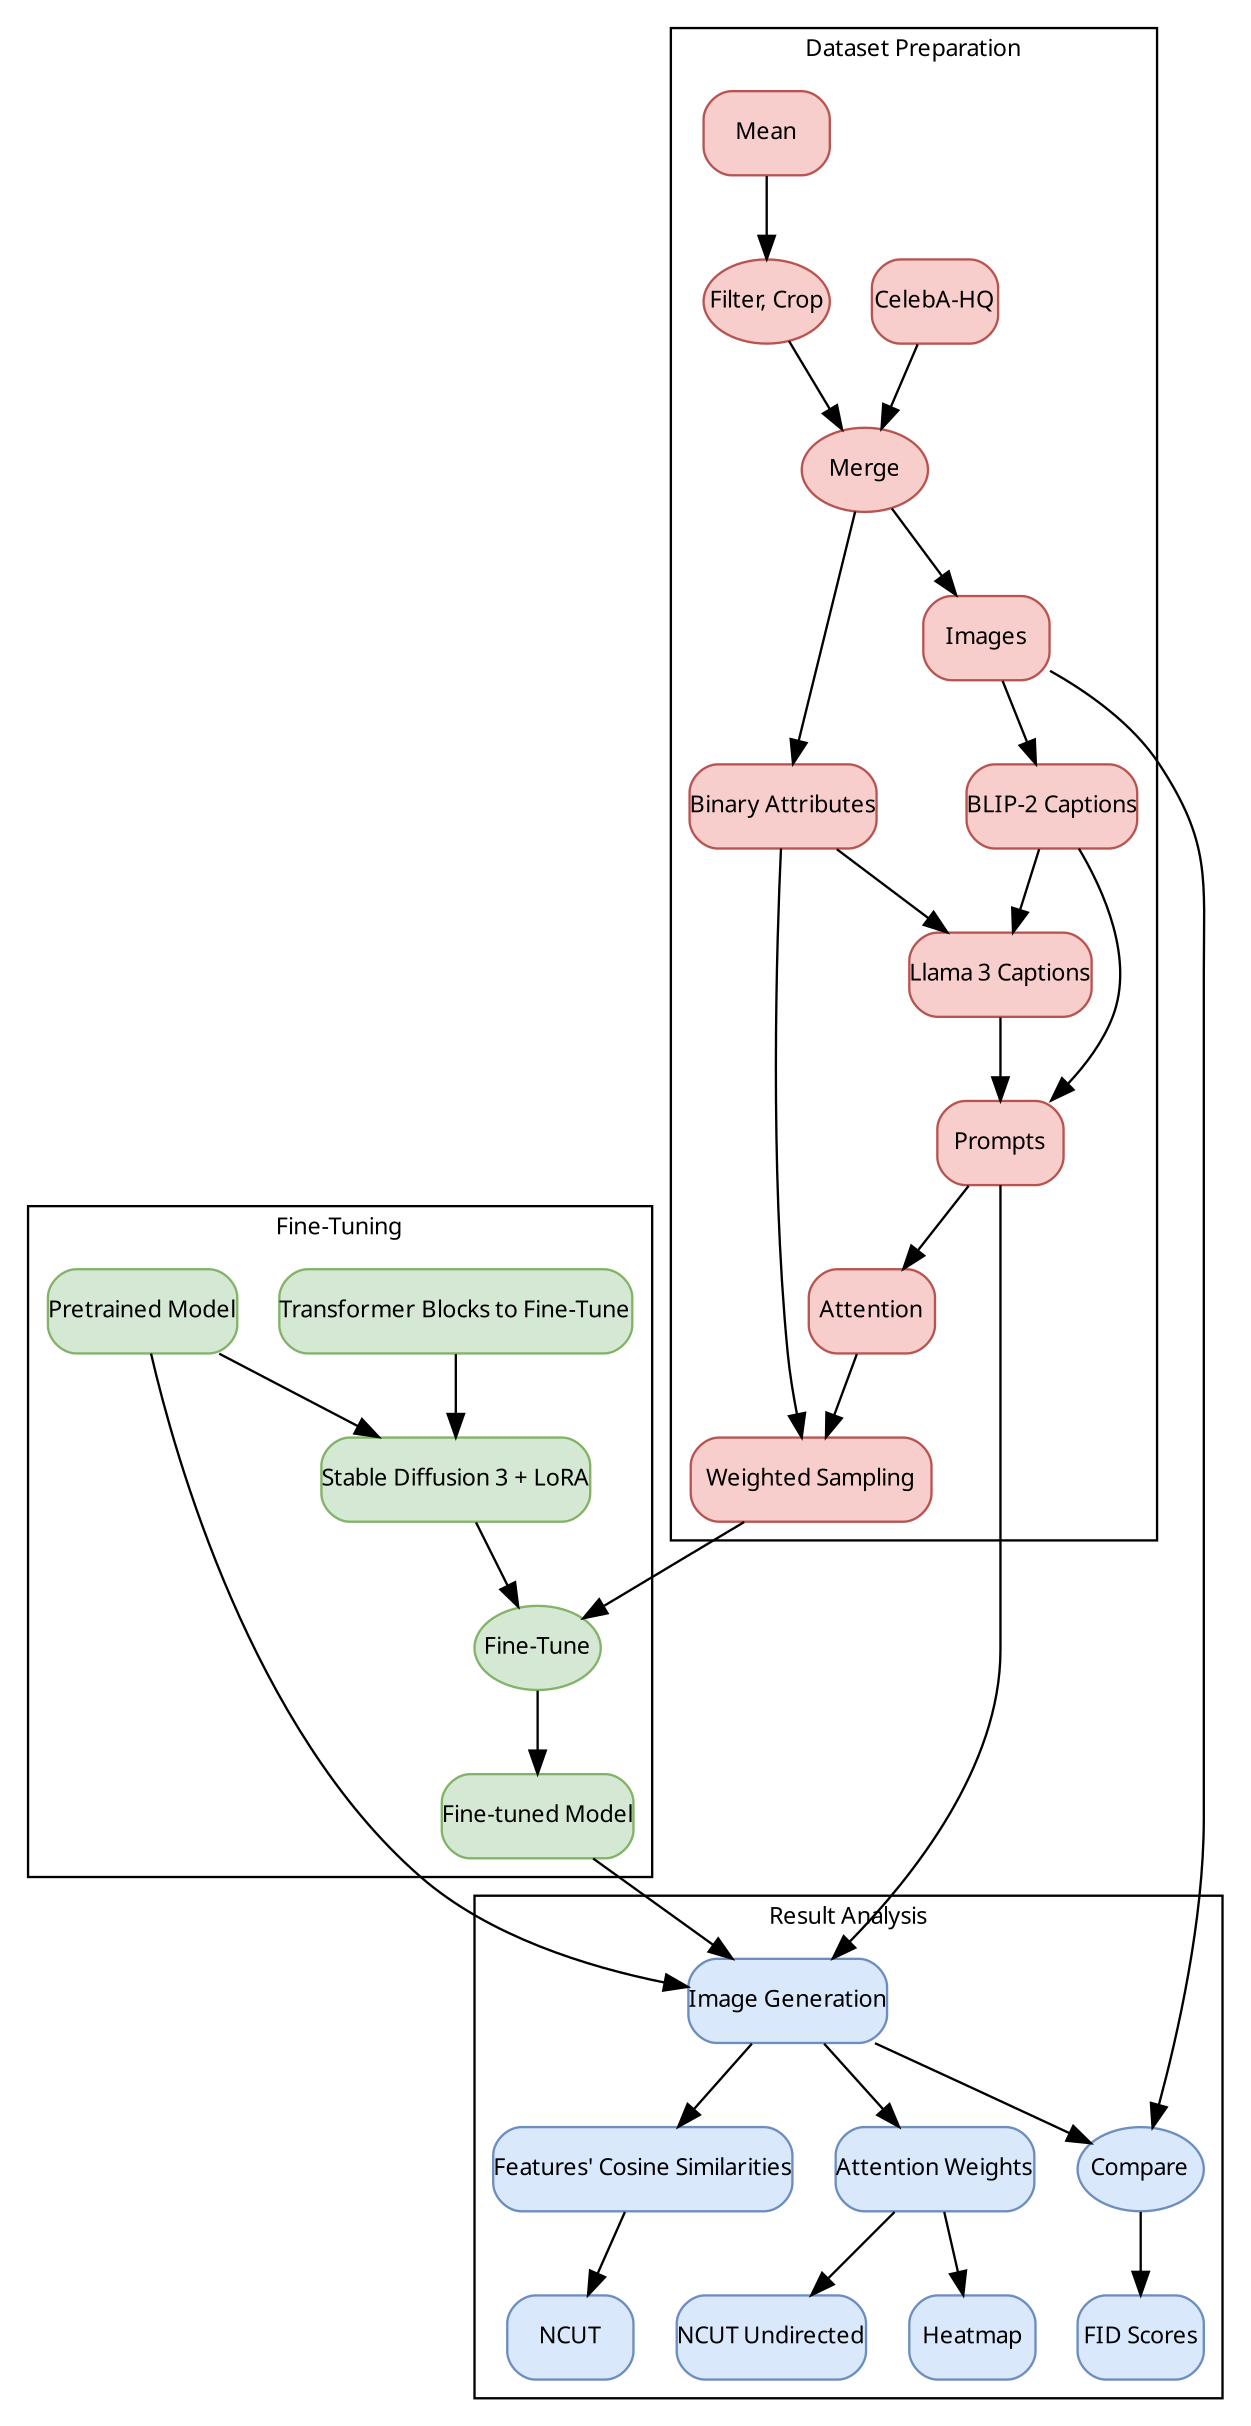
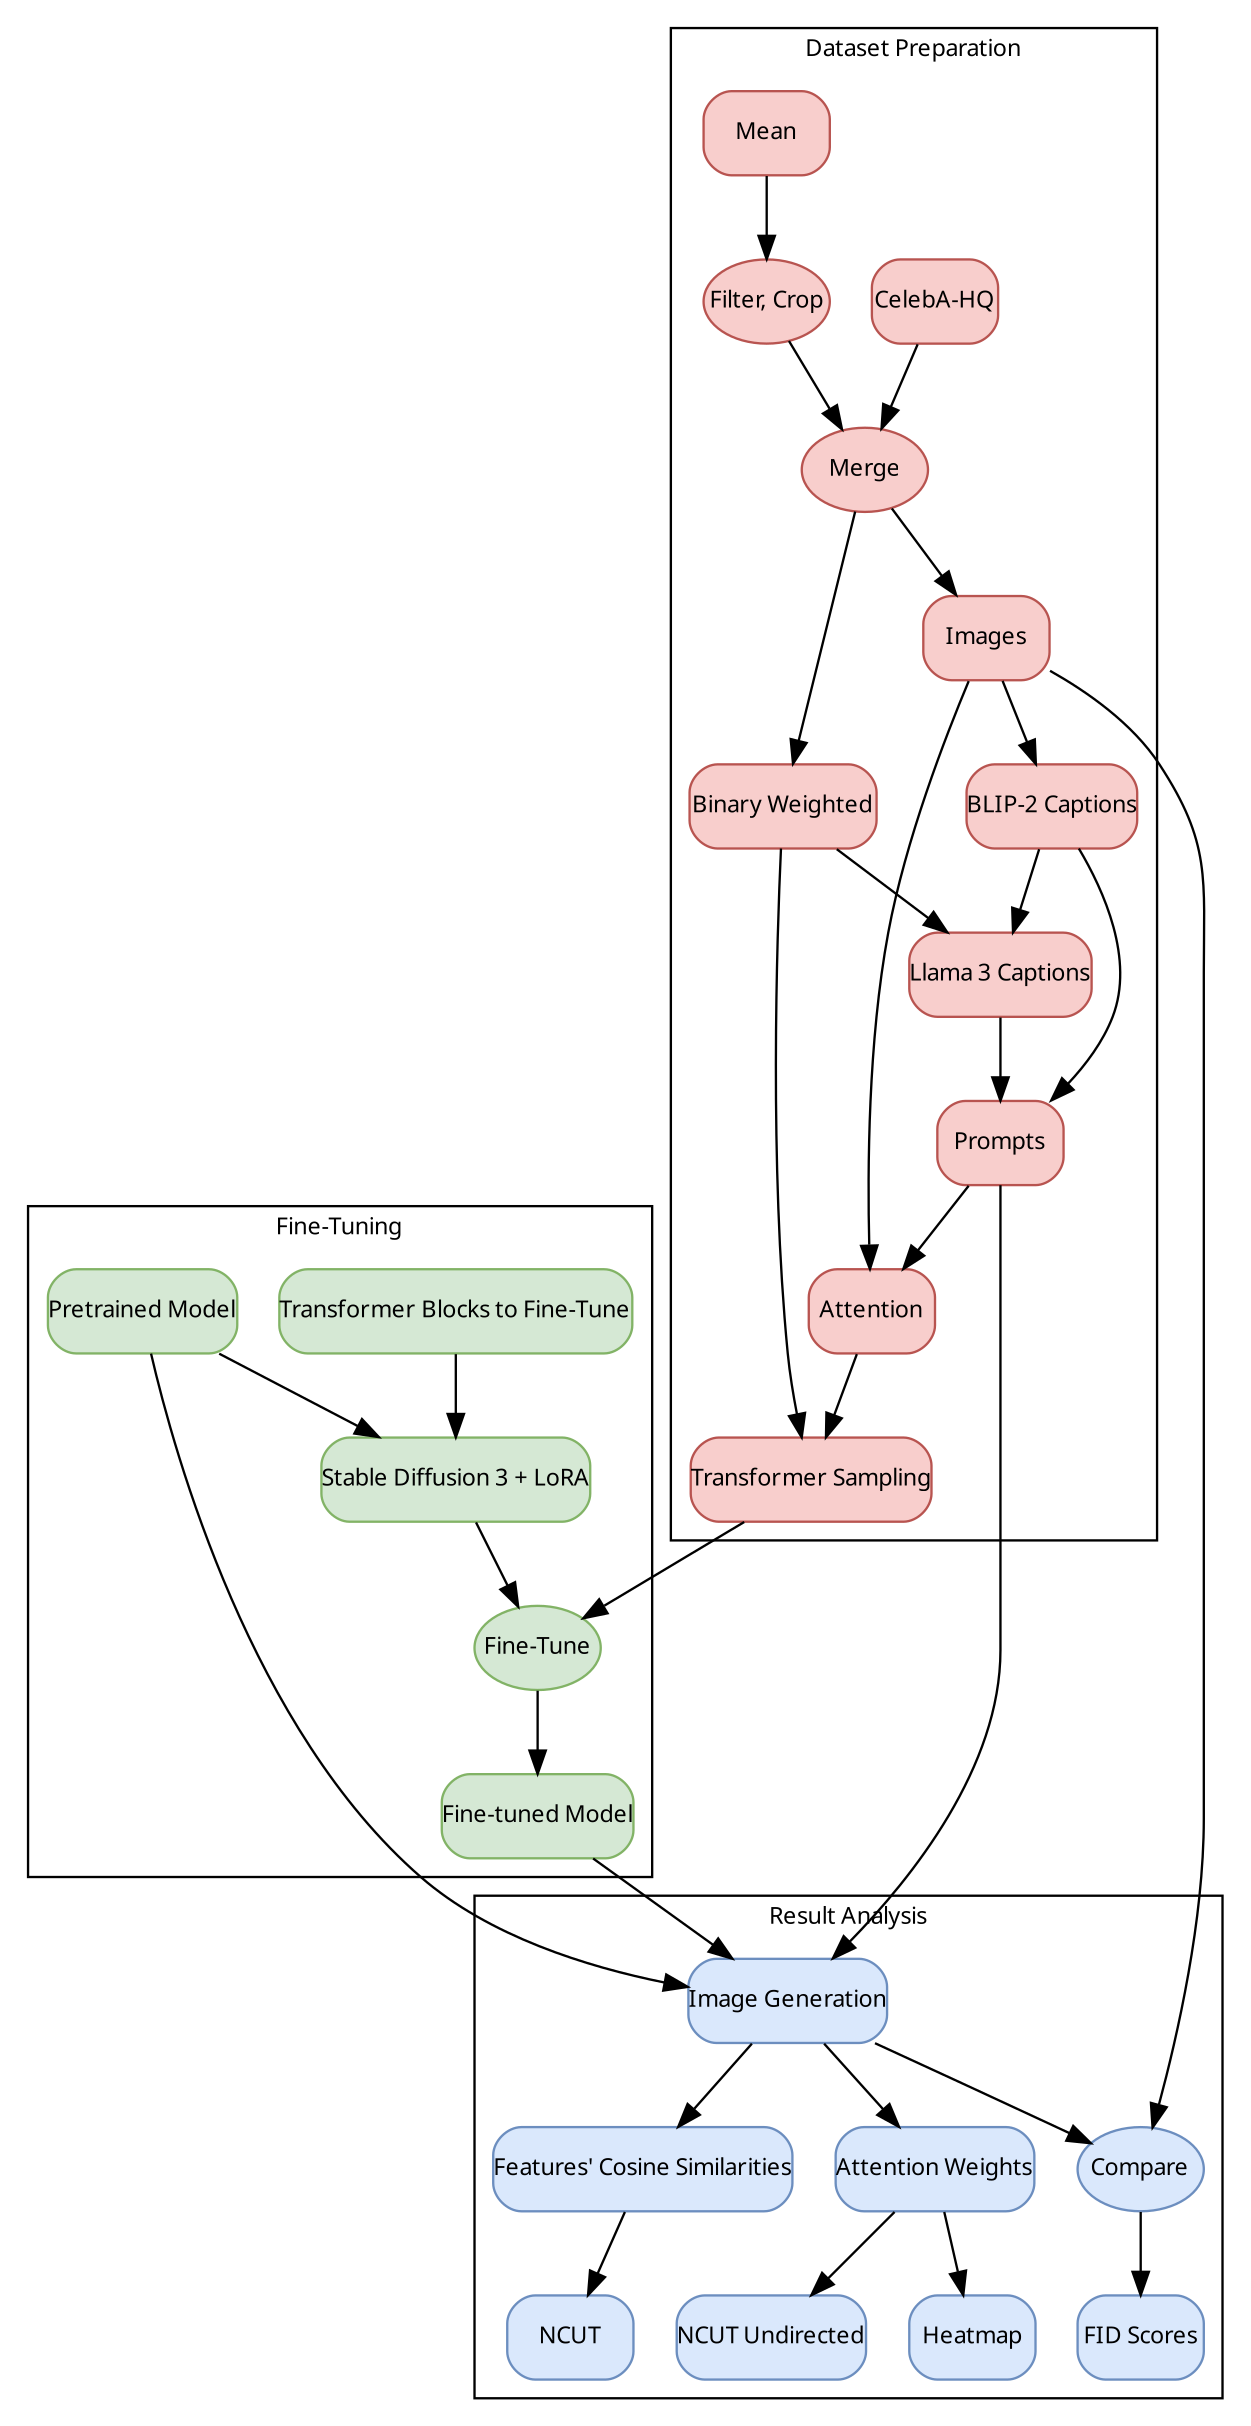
(783, 806) -> (783, 806)
none -> (884, 957)
(811, 1480) -> (811, 1480)
